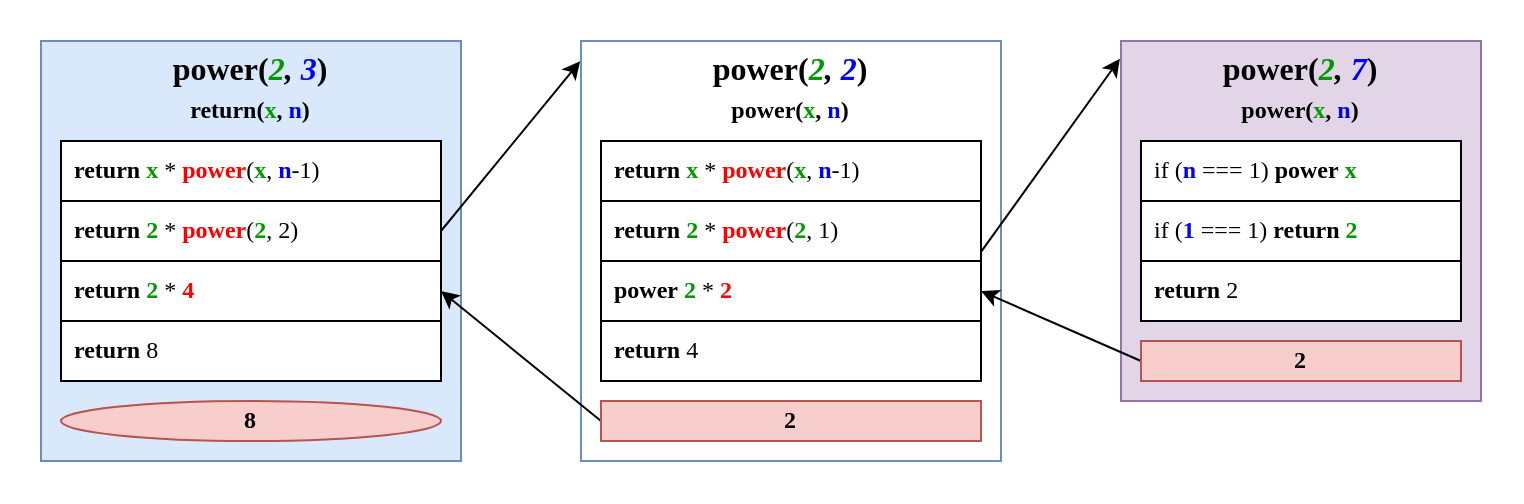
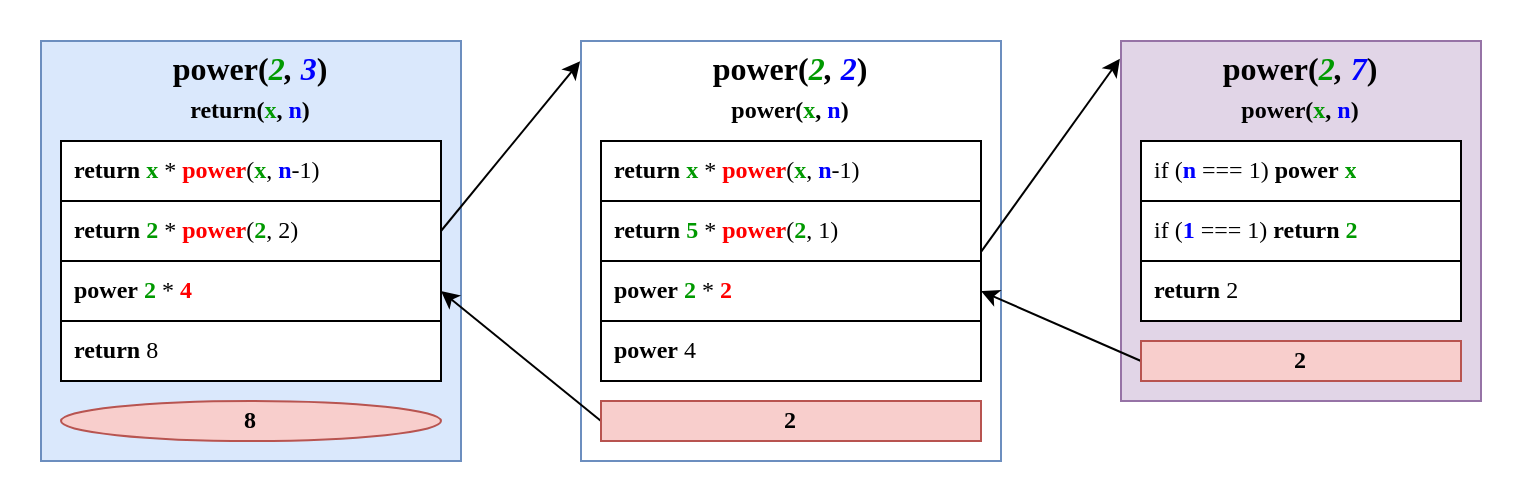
(753, 231) -> (753, 231)
(149, 291) -> (143, 291)
(669, 351) -> (662, 351)
